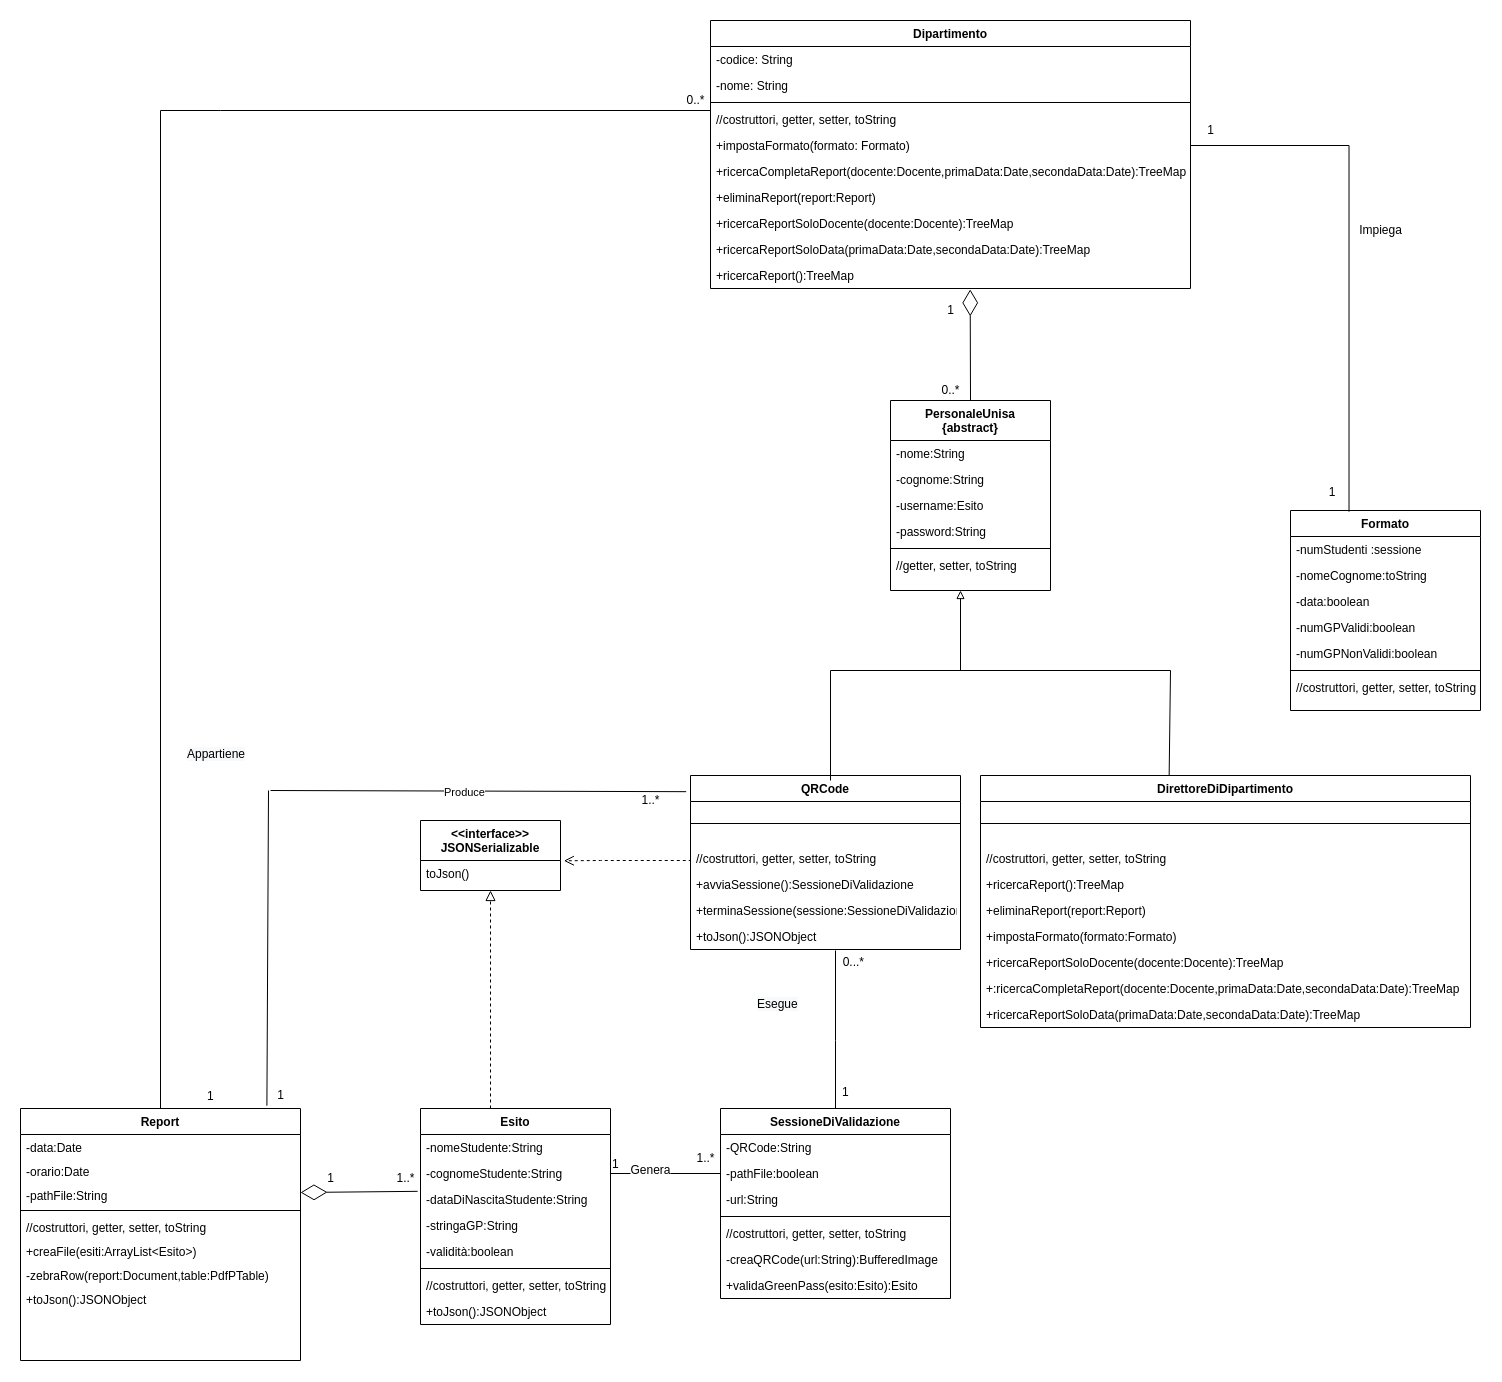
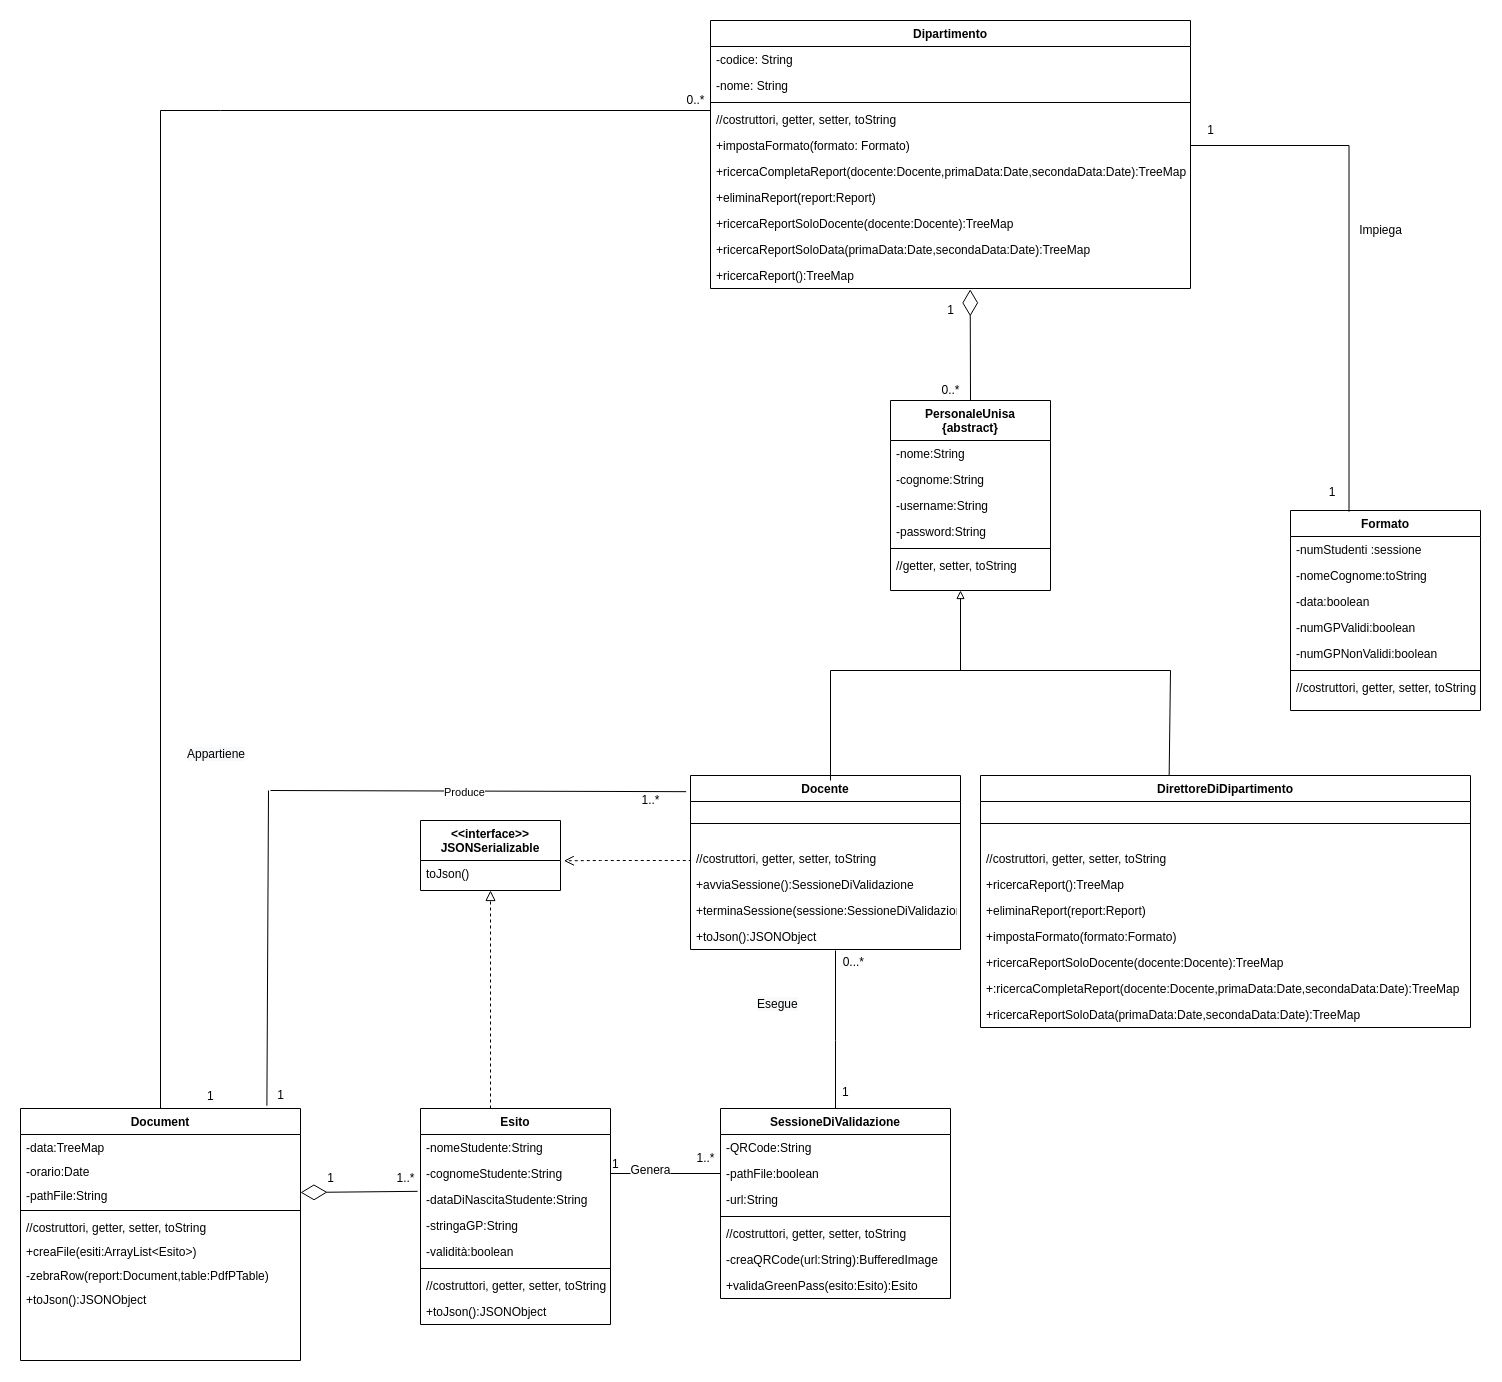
(943, 506) -> (947, 506)
(825, 789) -> (825, 789)
(160, 1122) -> (160, 1122)
(58, 1148) -> (68, 1148)
